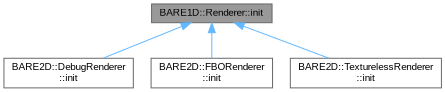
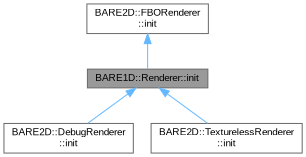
(212, 46) -> (148, 56)
